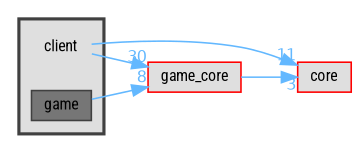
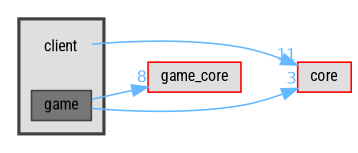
(114, 59) -> none
(261, 77) -> (188, 111)
